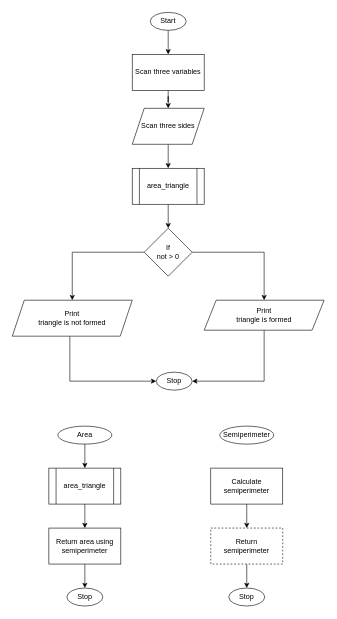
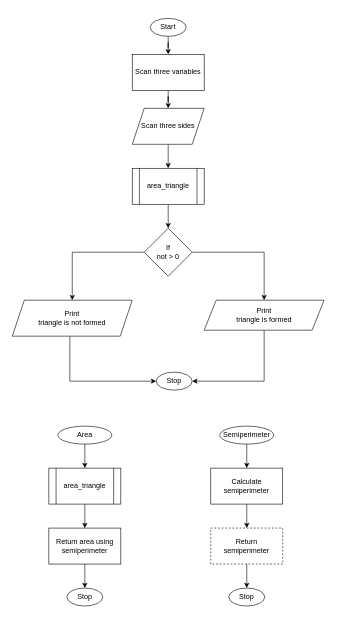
(168, 21) -> (168, 27)
none -> (247, 462)
